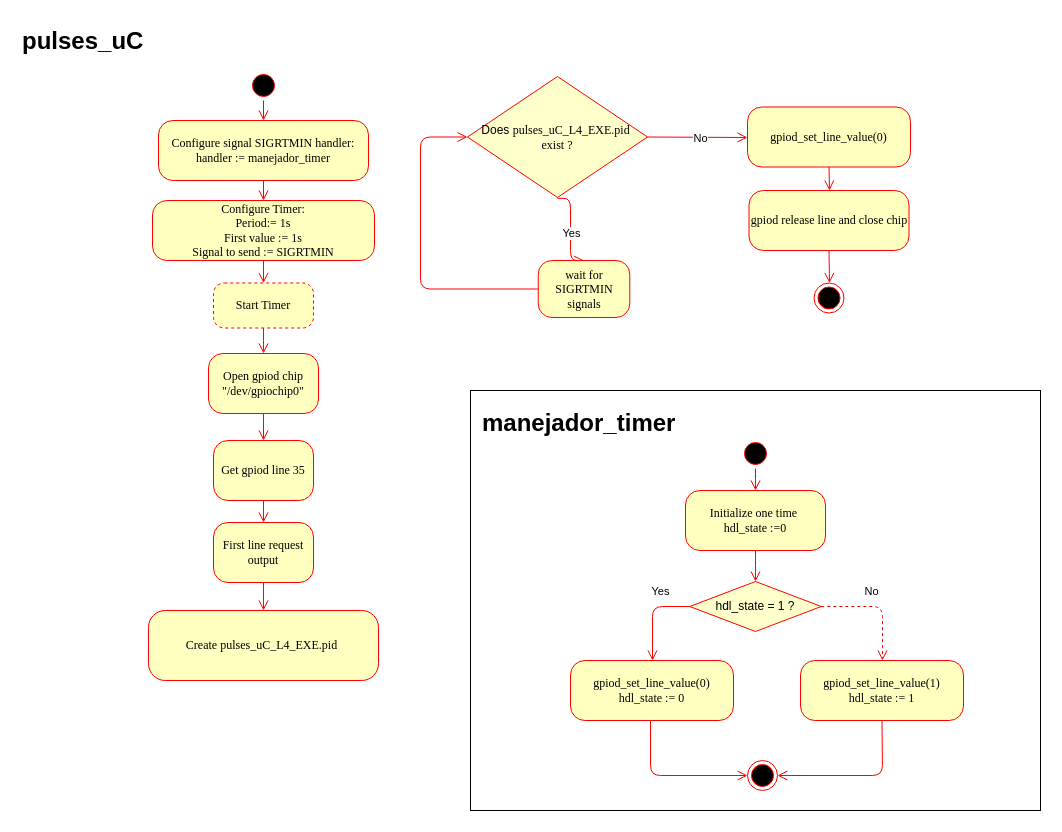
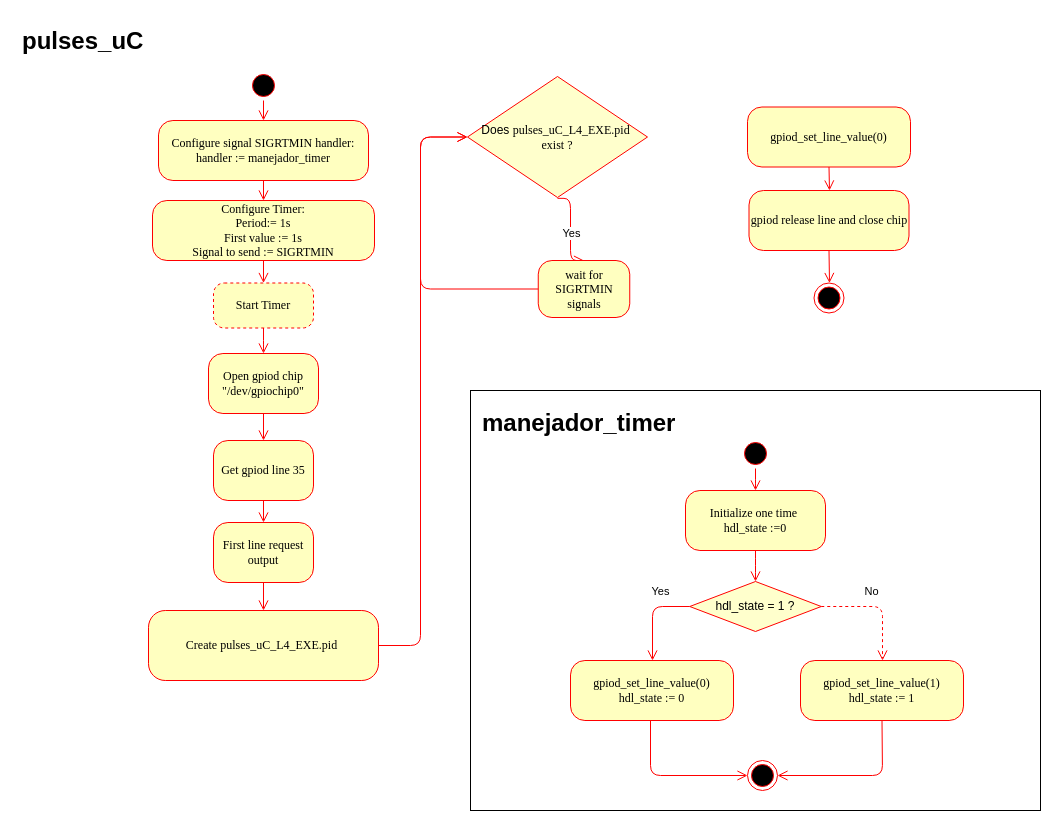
(696, 137) -> none
none -> (421, 482)
